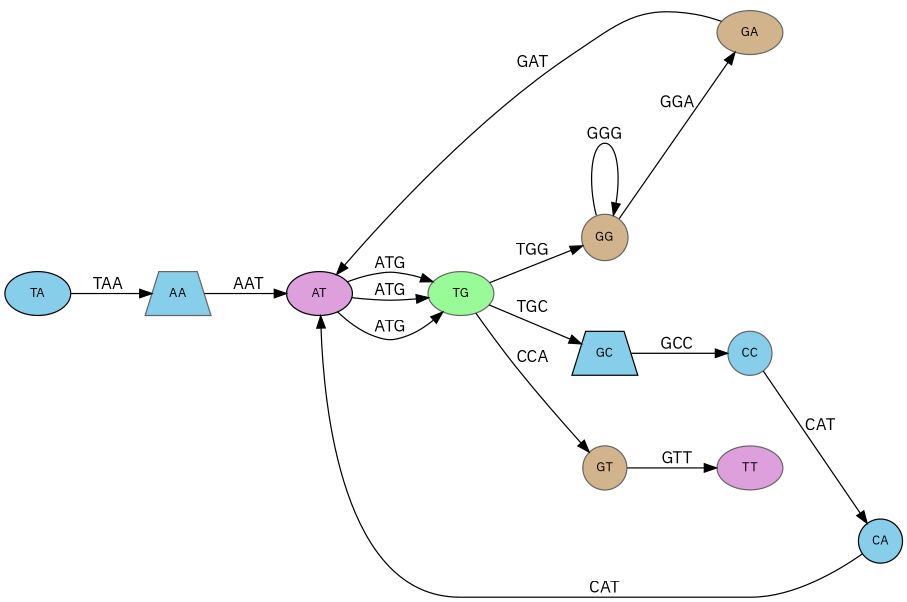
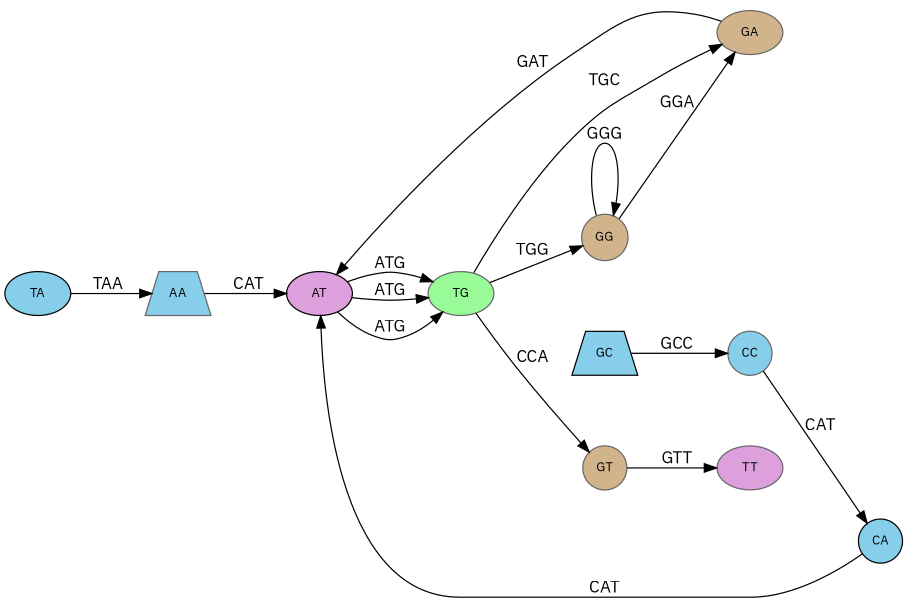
(249, 284) -> (249, 284)
(530, 322) -> (572, 139)
